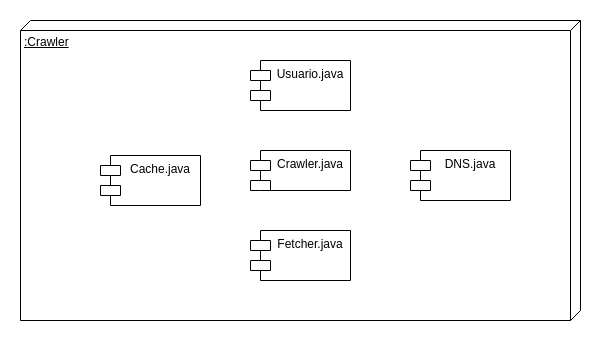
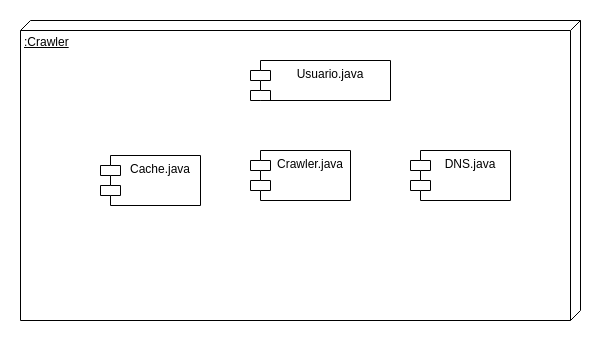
(301, 86) -> (321, 81)
(301, 171) -> (301, 176)
(301, 256) -> none
